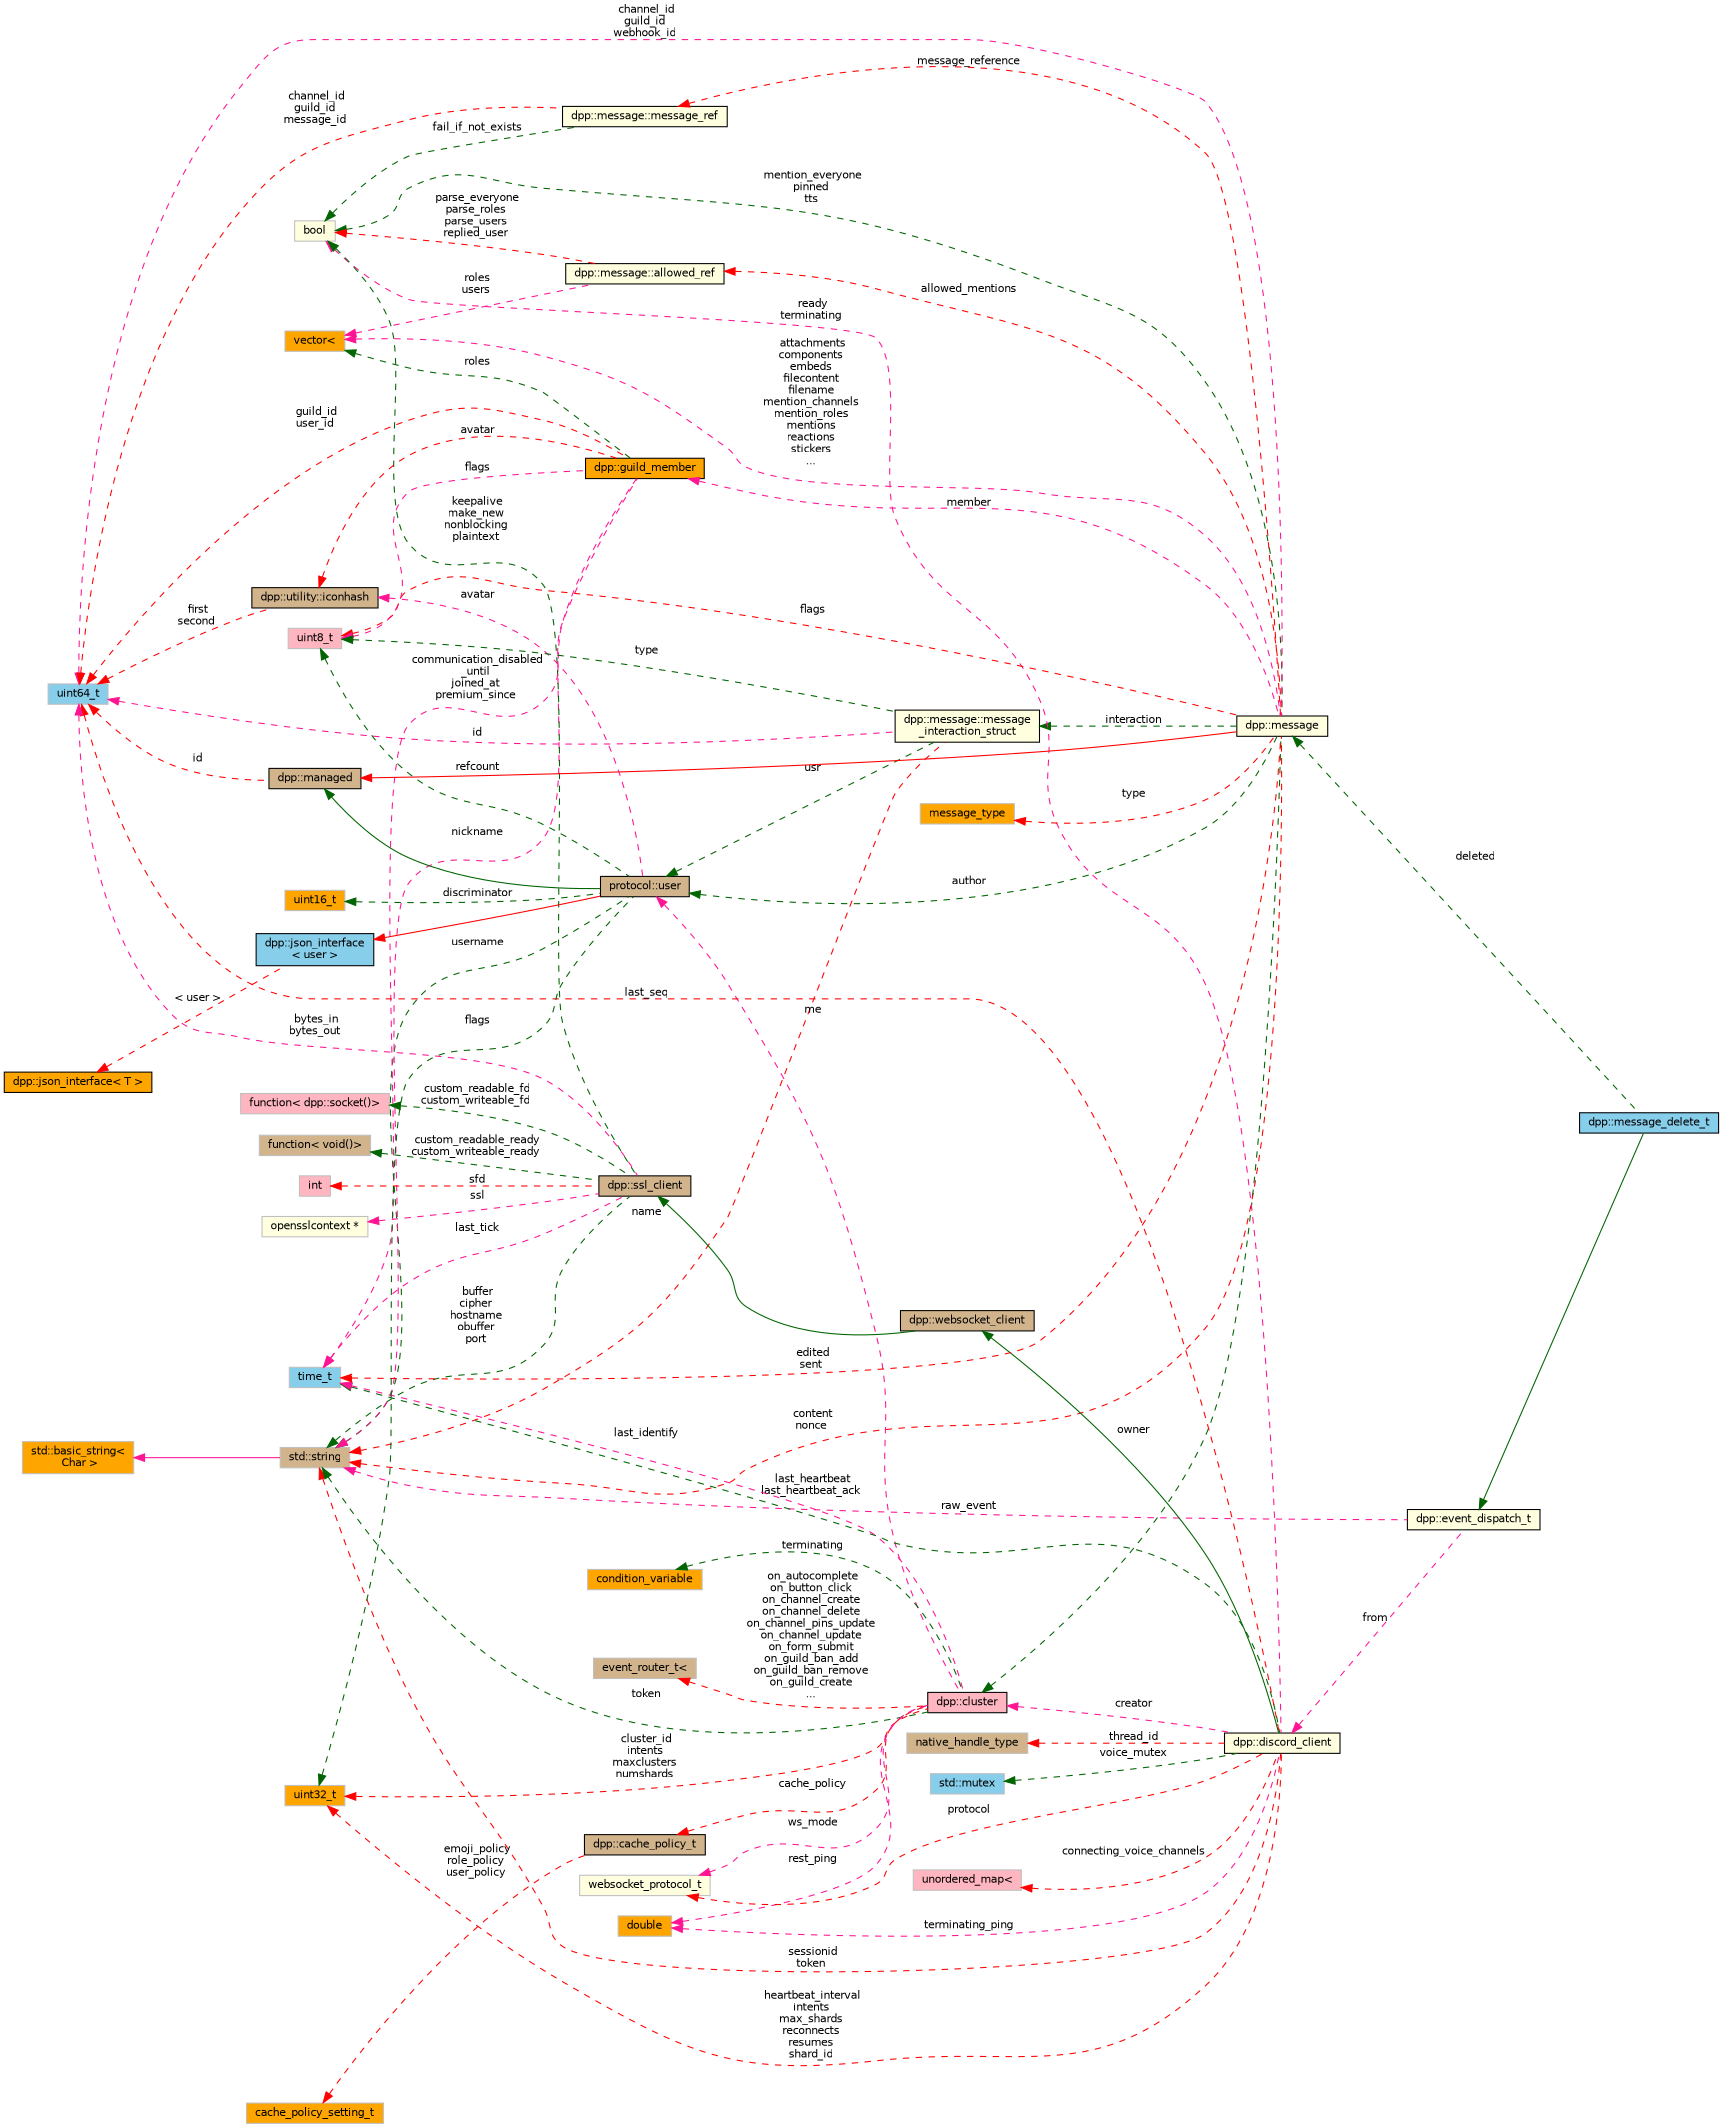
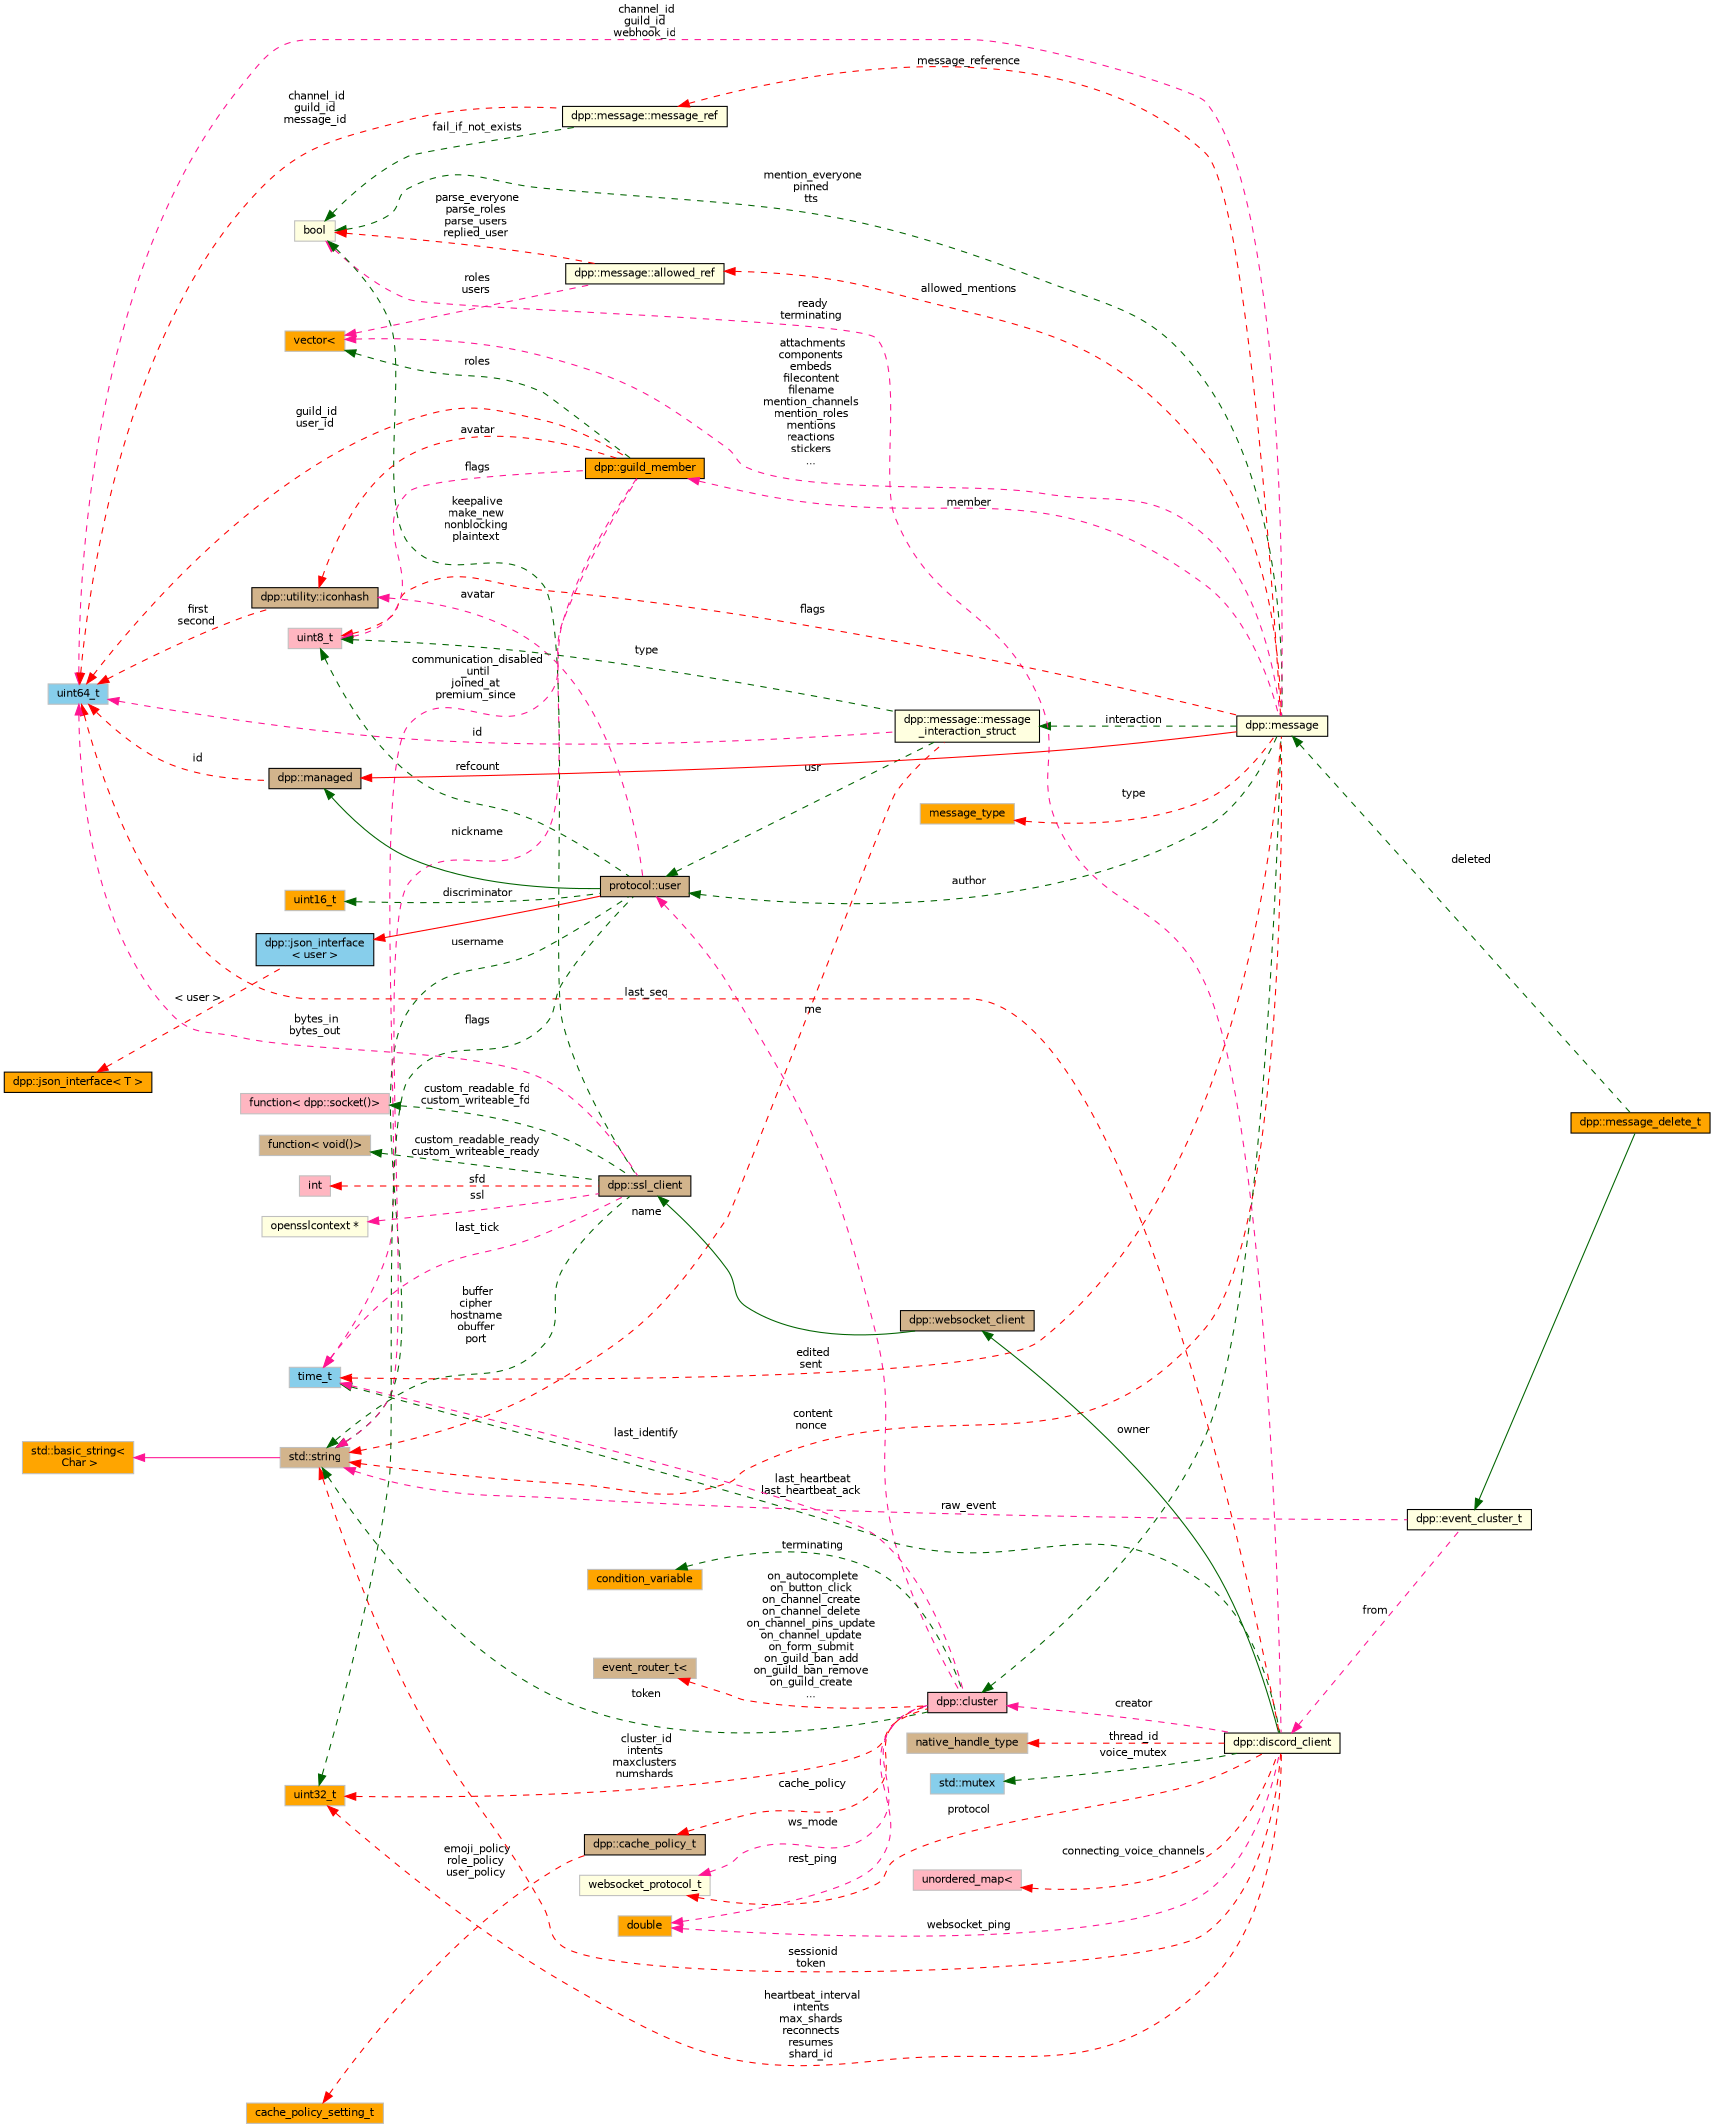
(1649, 1123) -> (1641, 1123)
(1474, 1520) -> (1469, 1520)
(967, 1926) -> (967, 1926)
